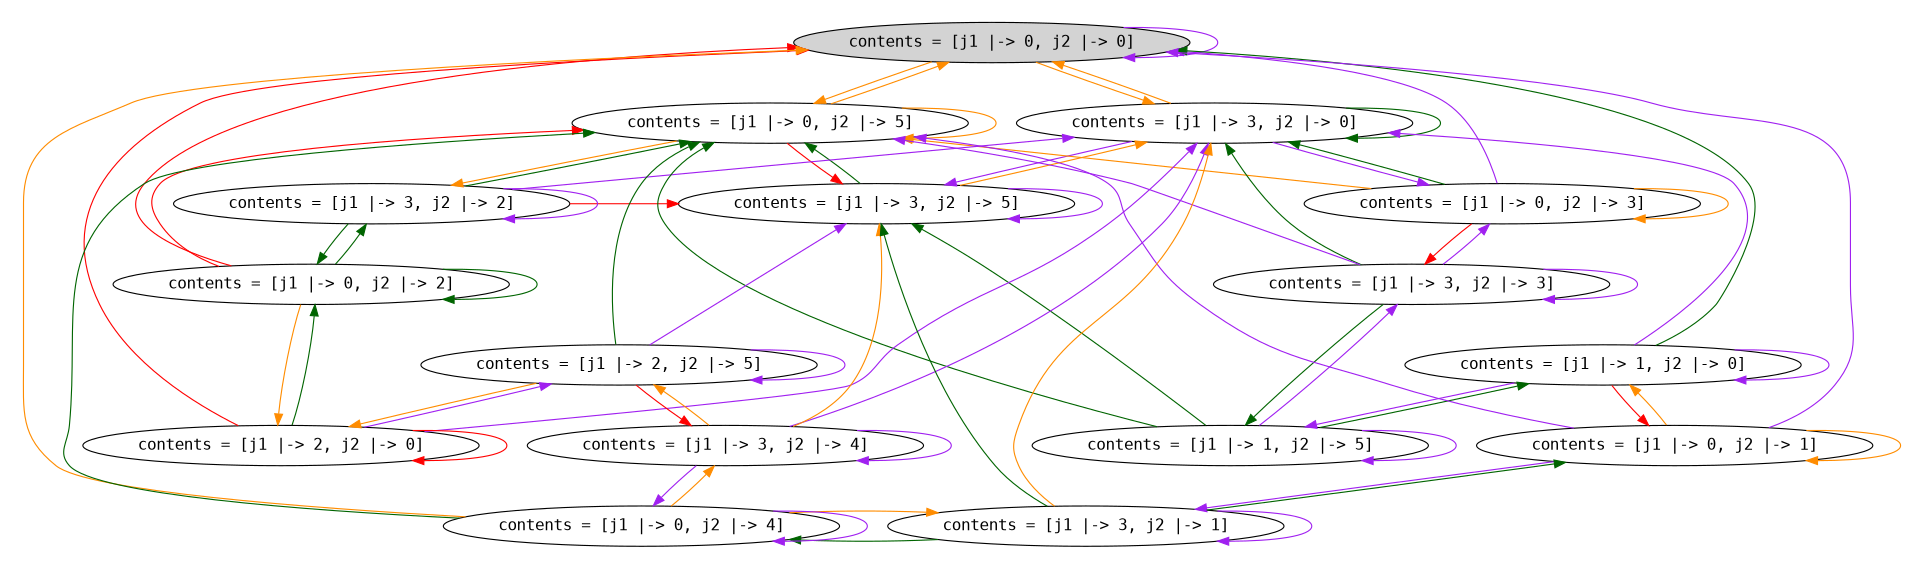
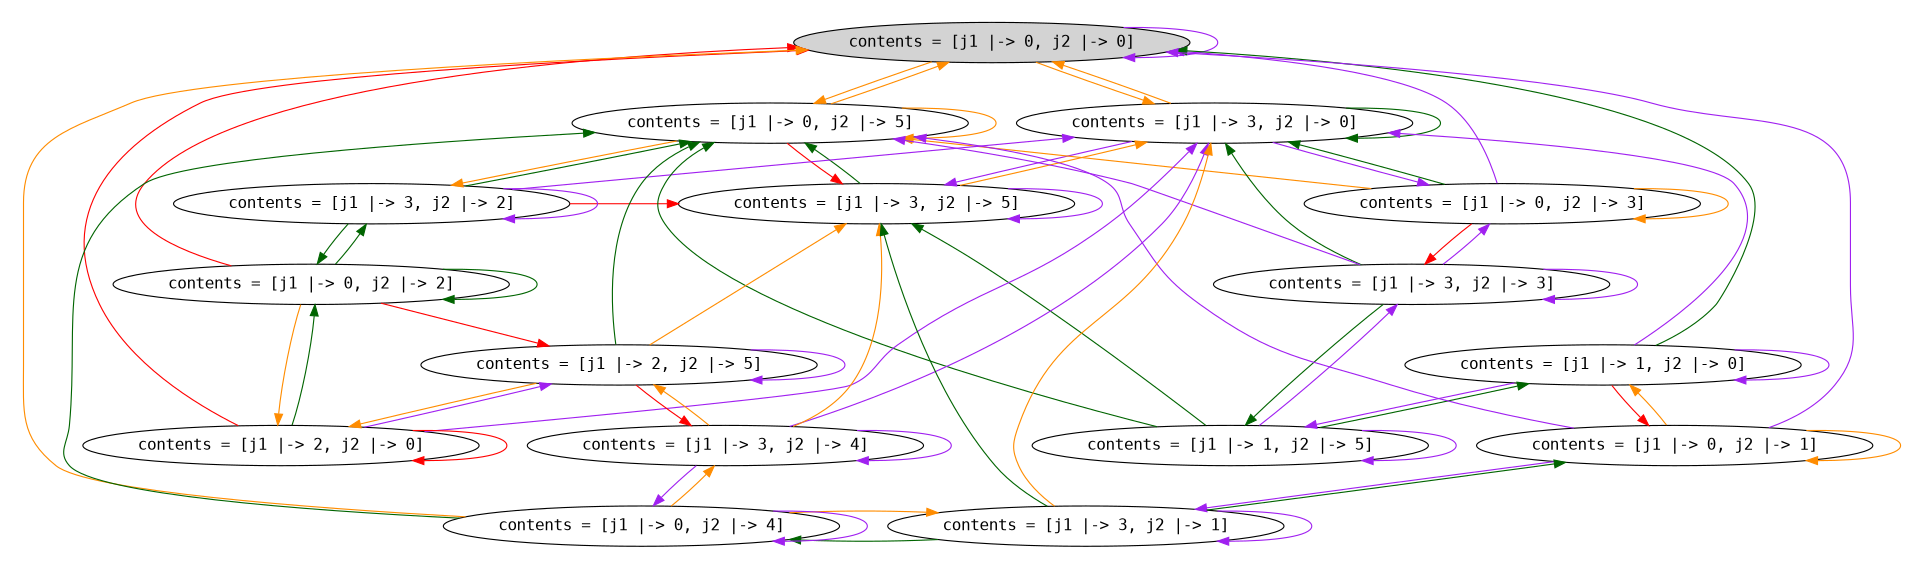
(305, 149) -> (459, 323)
(738, 290) -> (738, 290)
